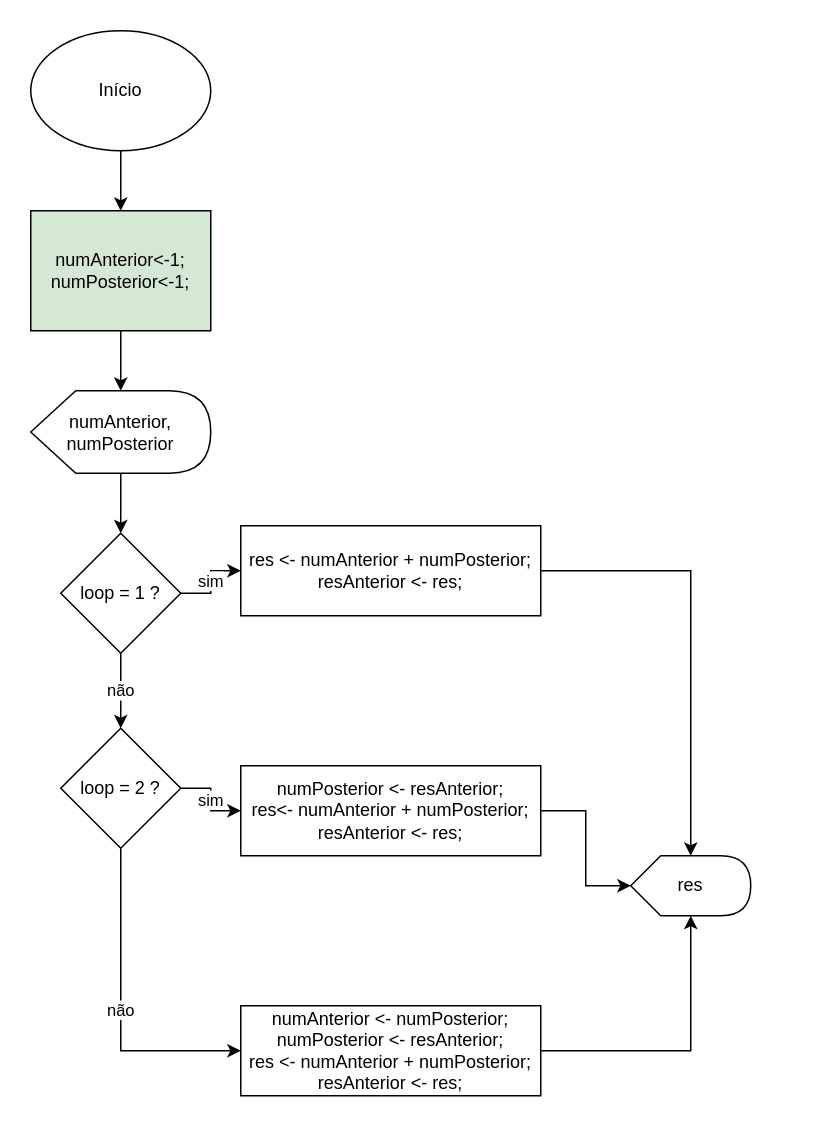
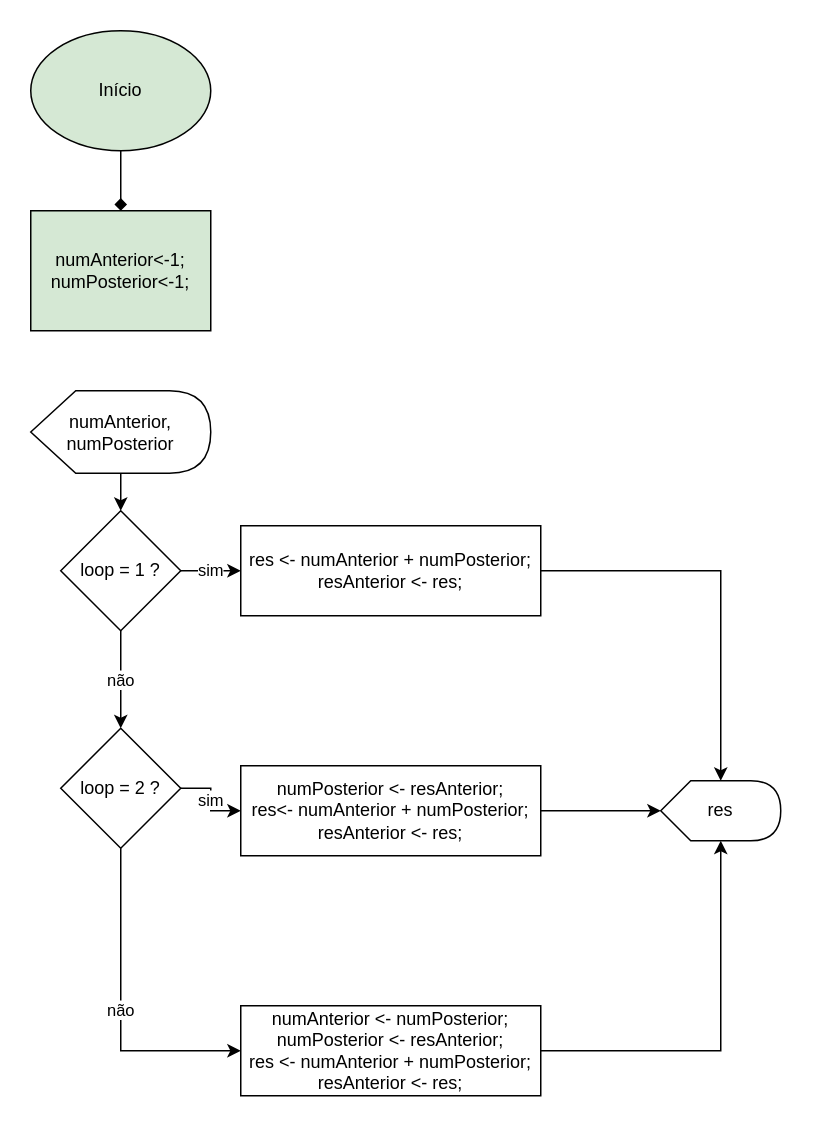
(121, 91) -> (121, 91)
(121, 199) -> (121, 198)
(121, 356) -> none
(121, 593) -> (121, 571)
(691, 886) -> (721, 811)
